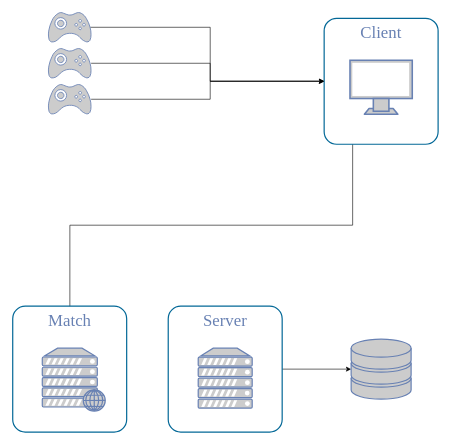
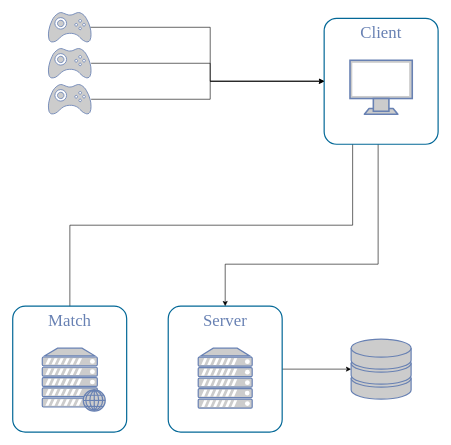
none -> (225, 264)
